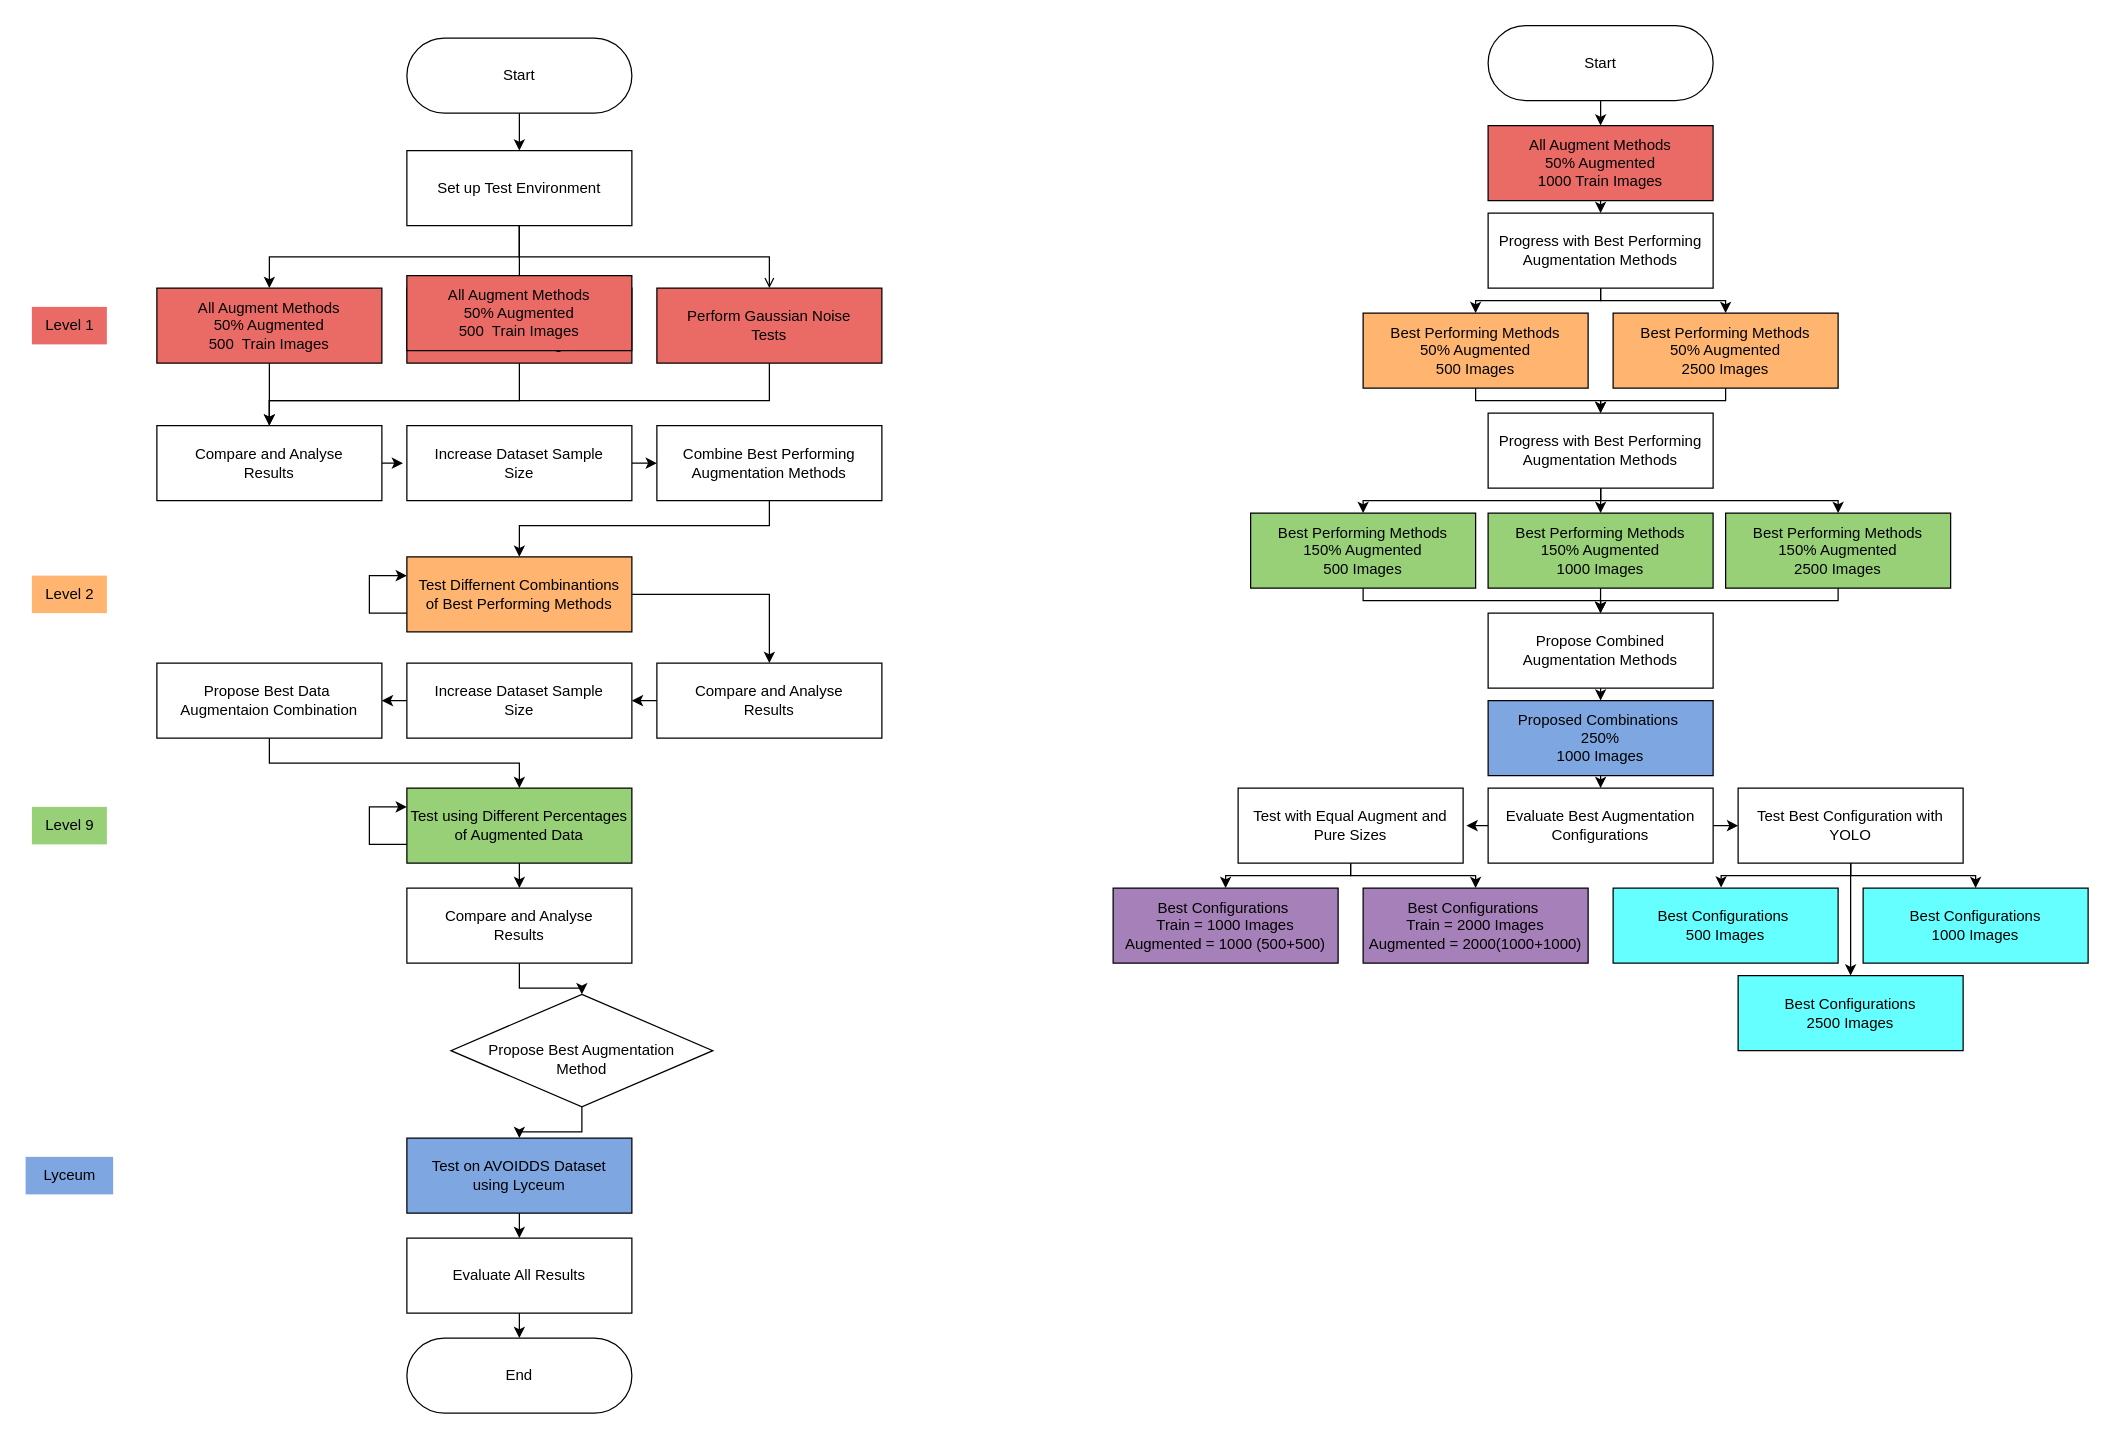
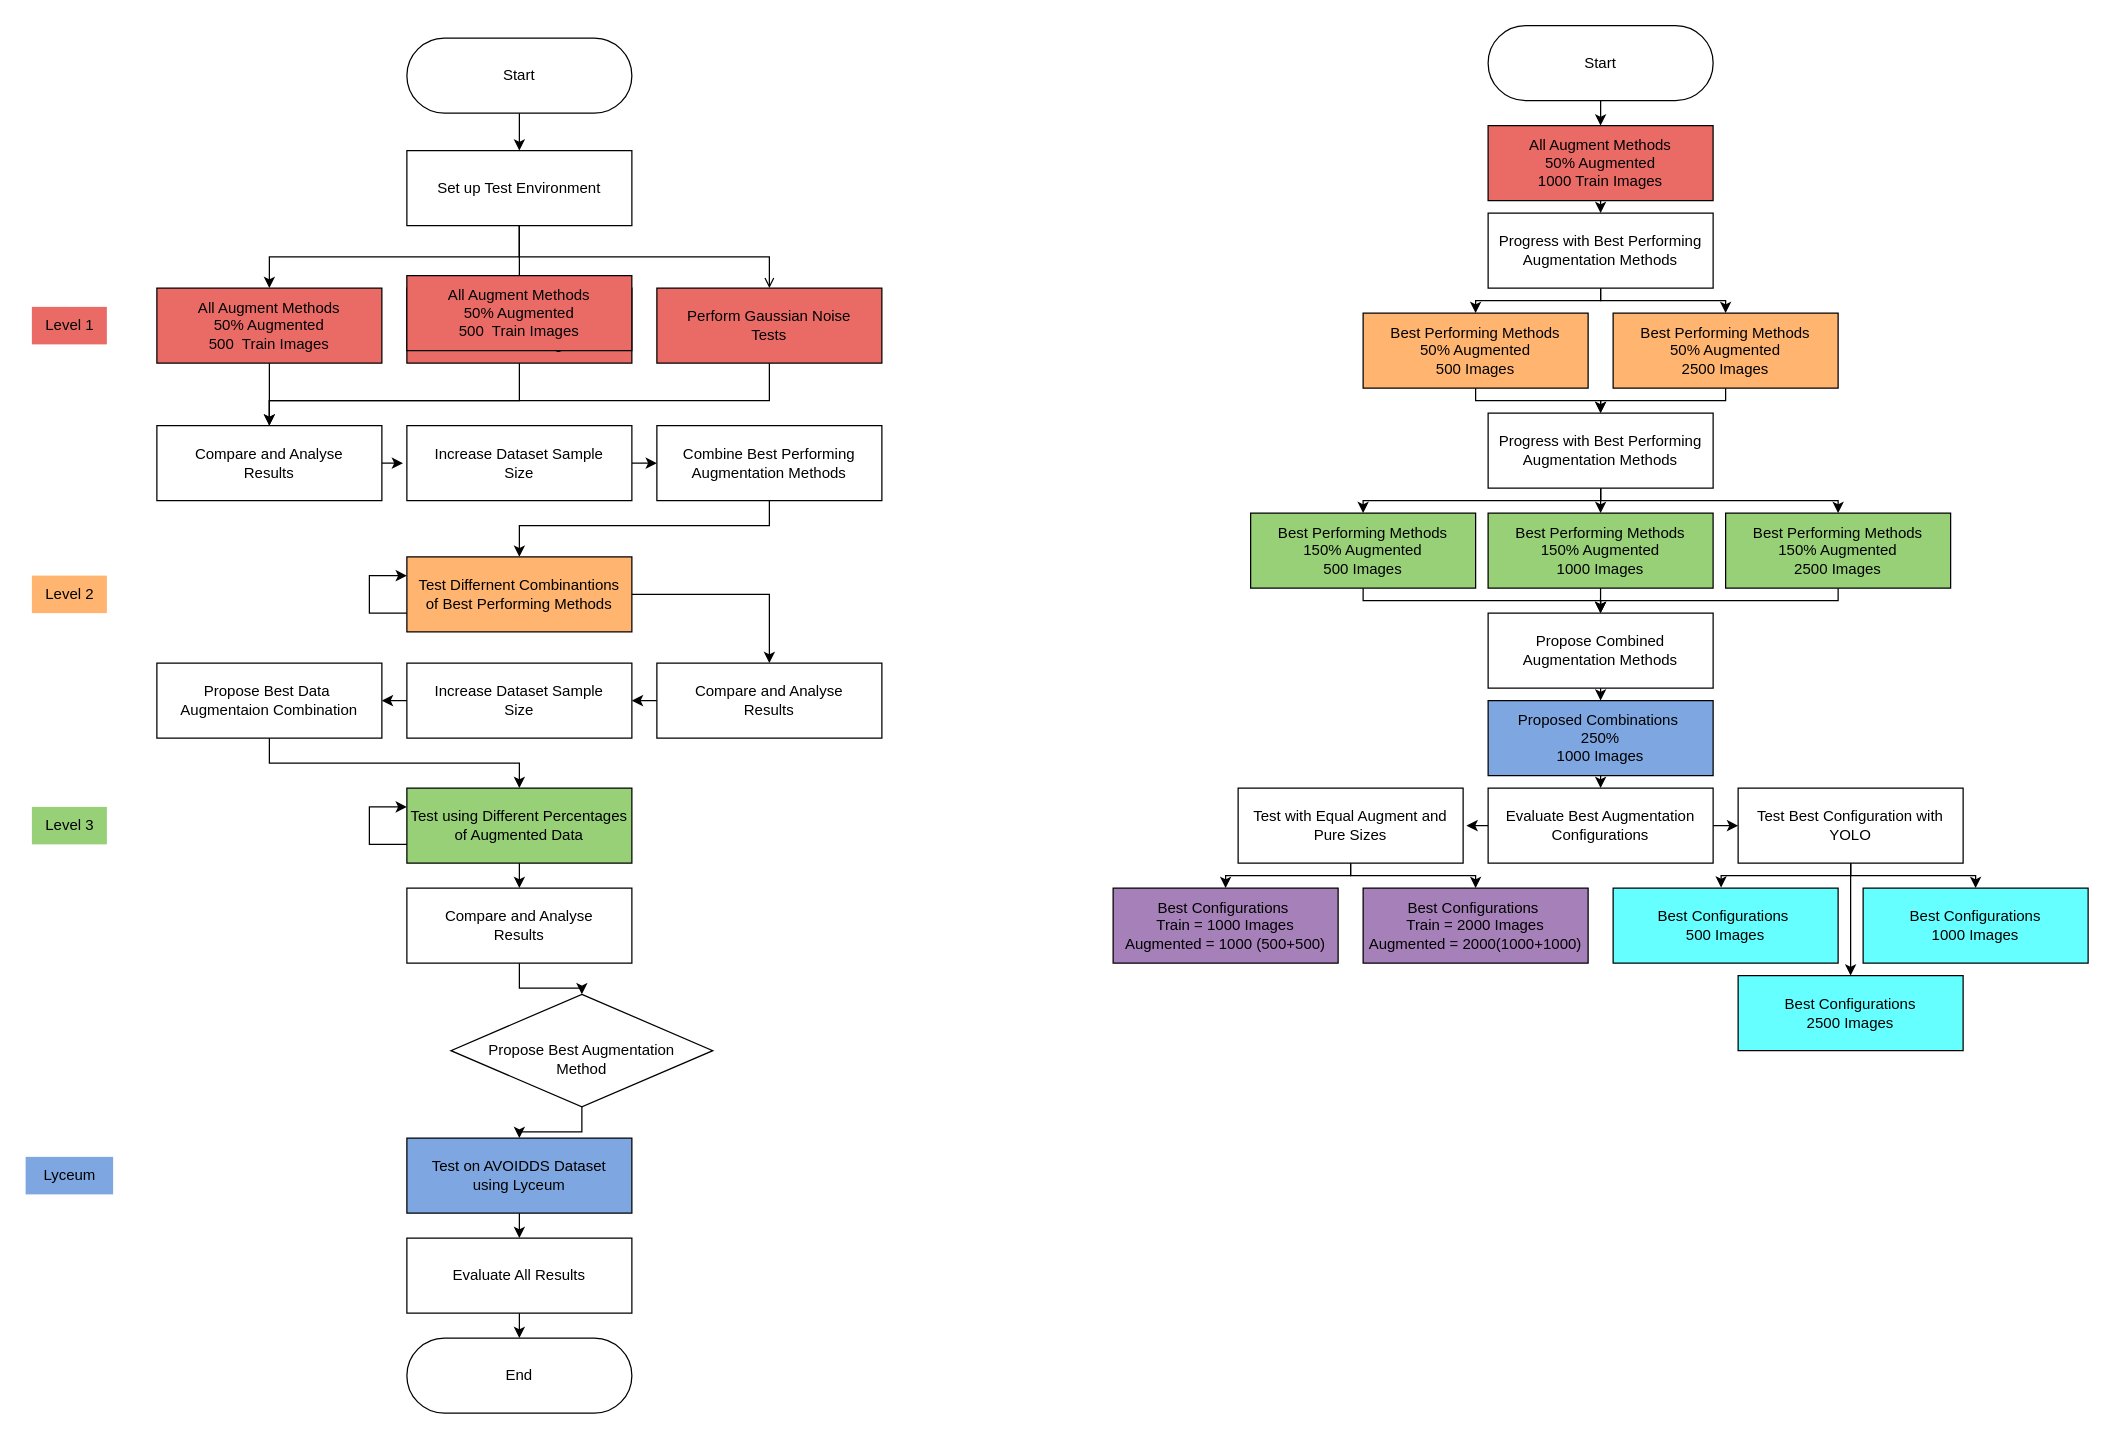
(70, 826) -> (70, 826)
